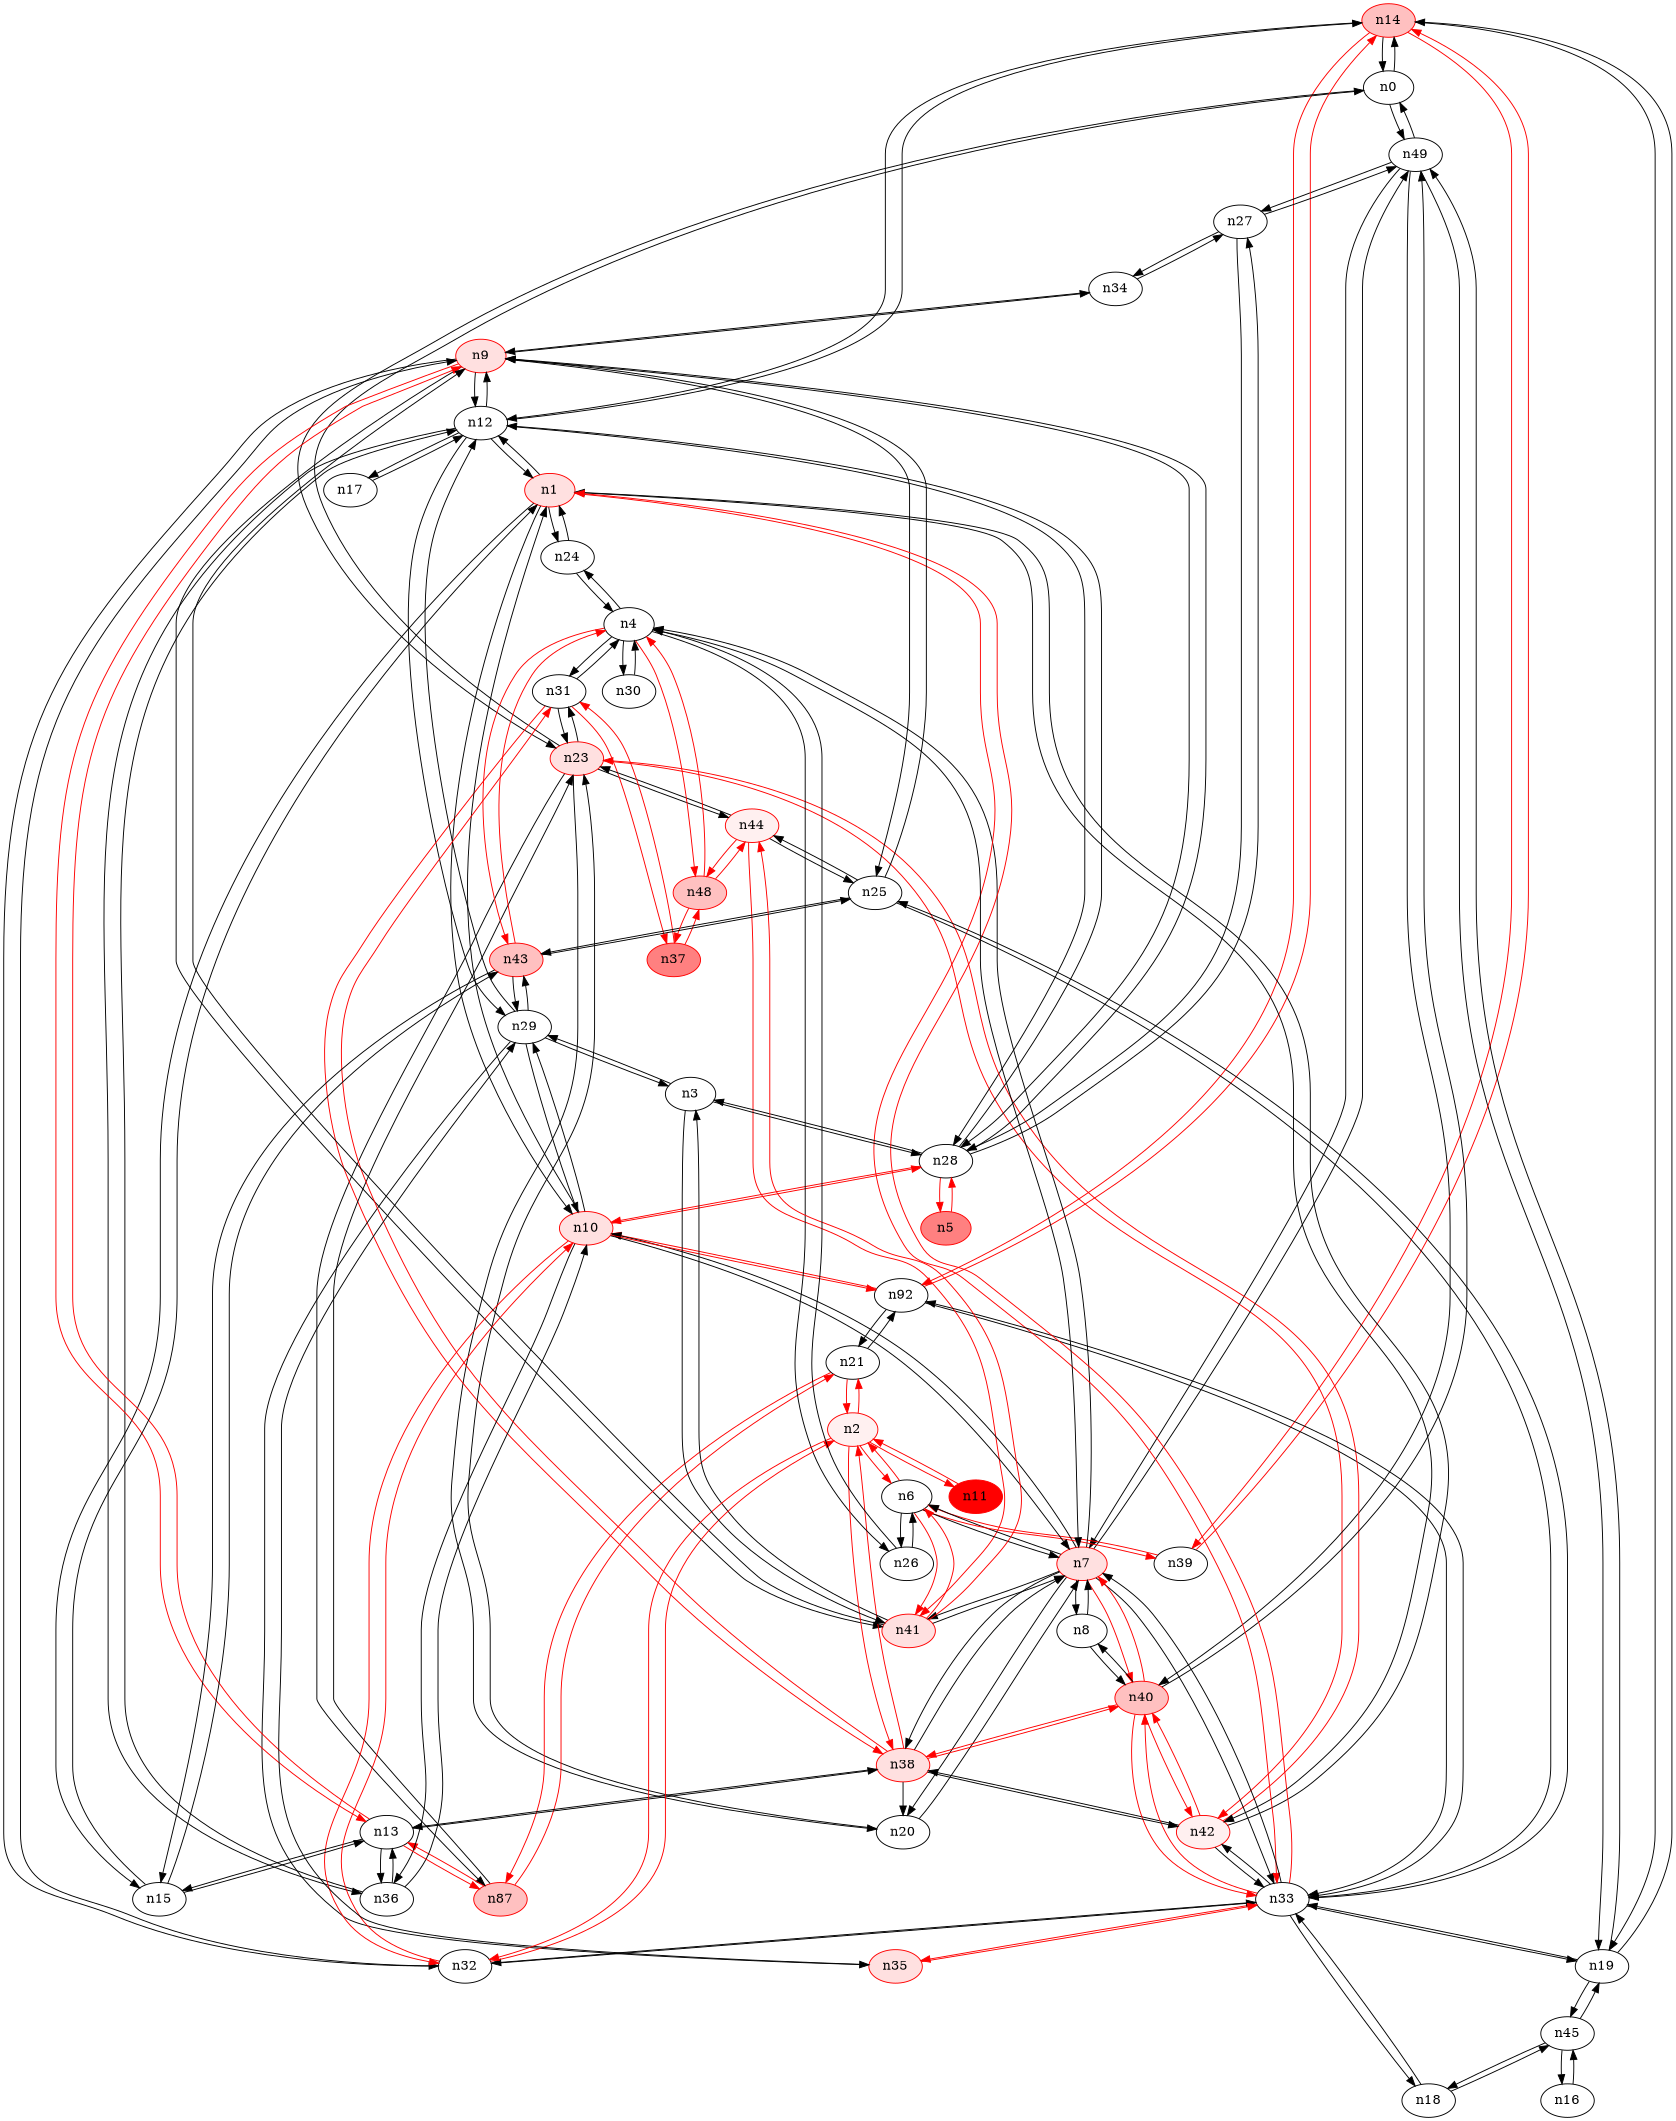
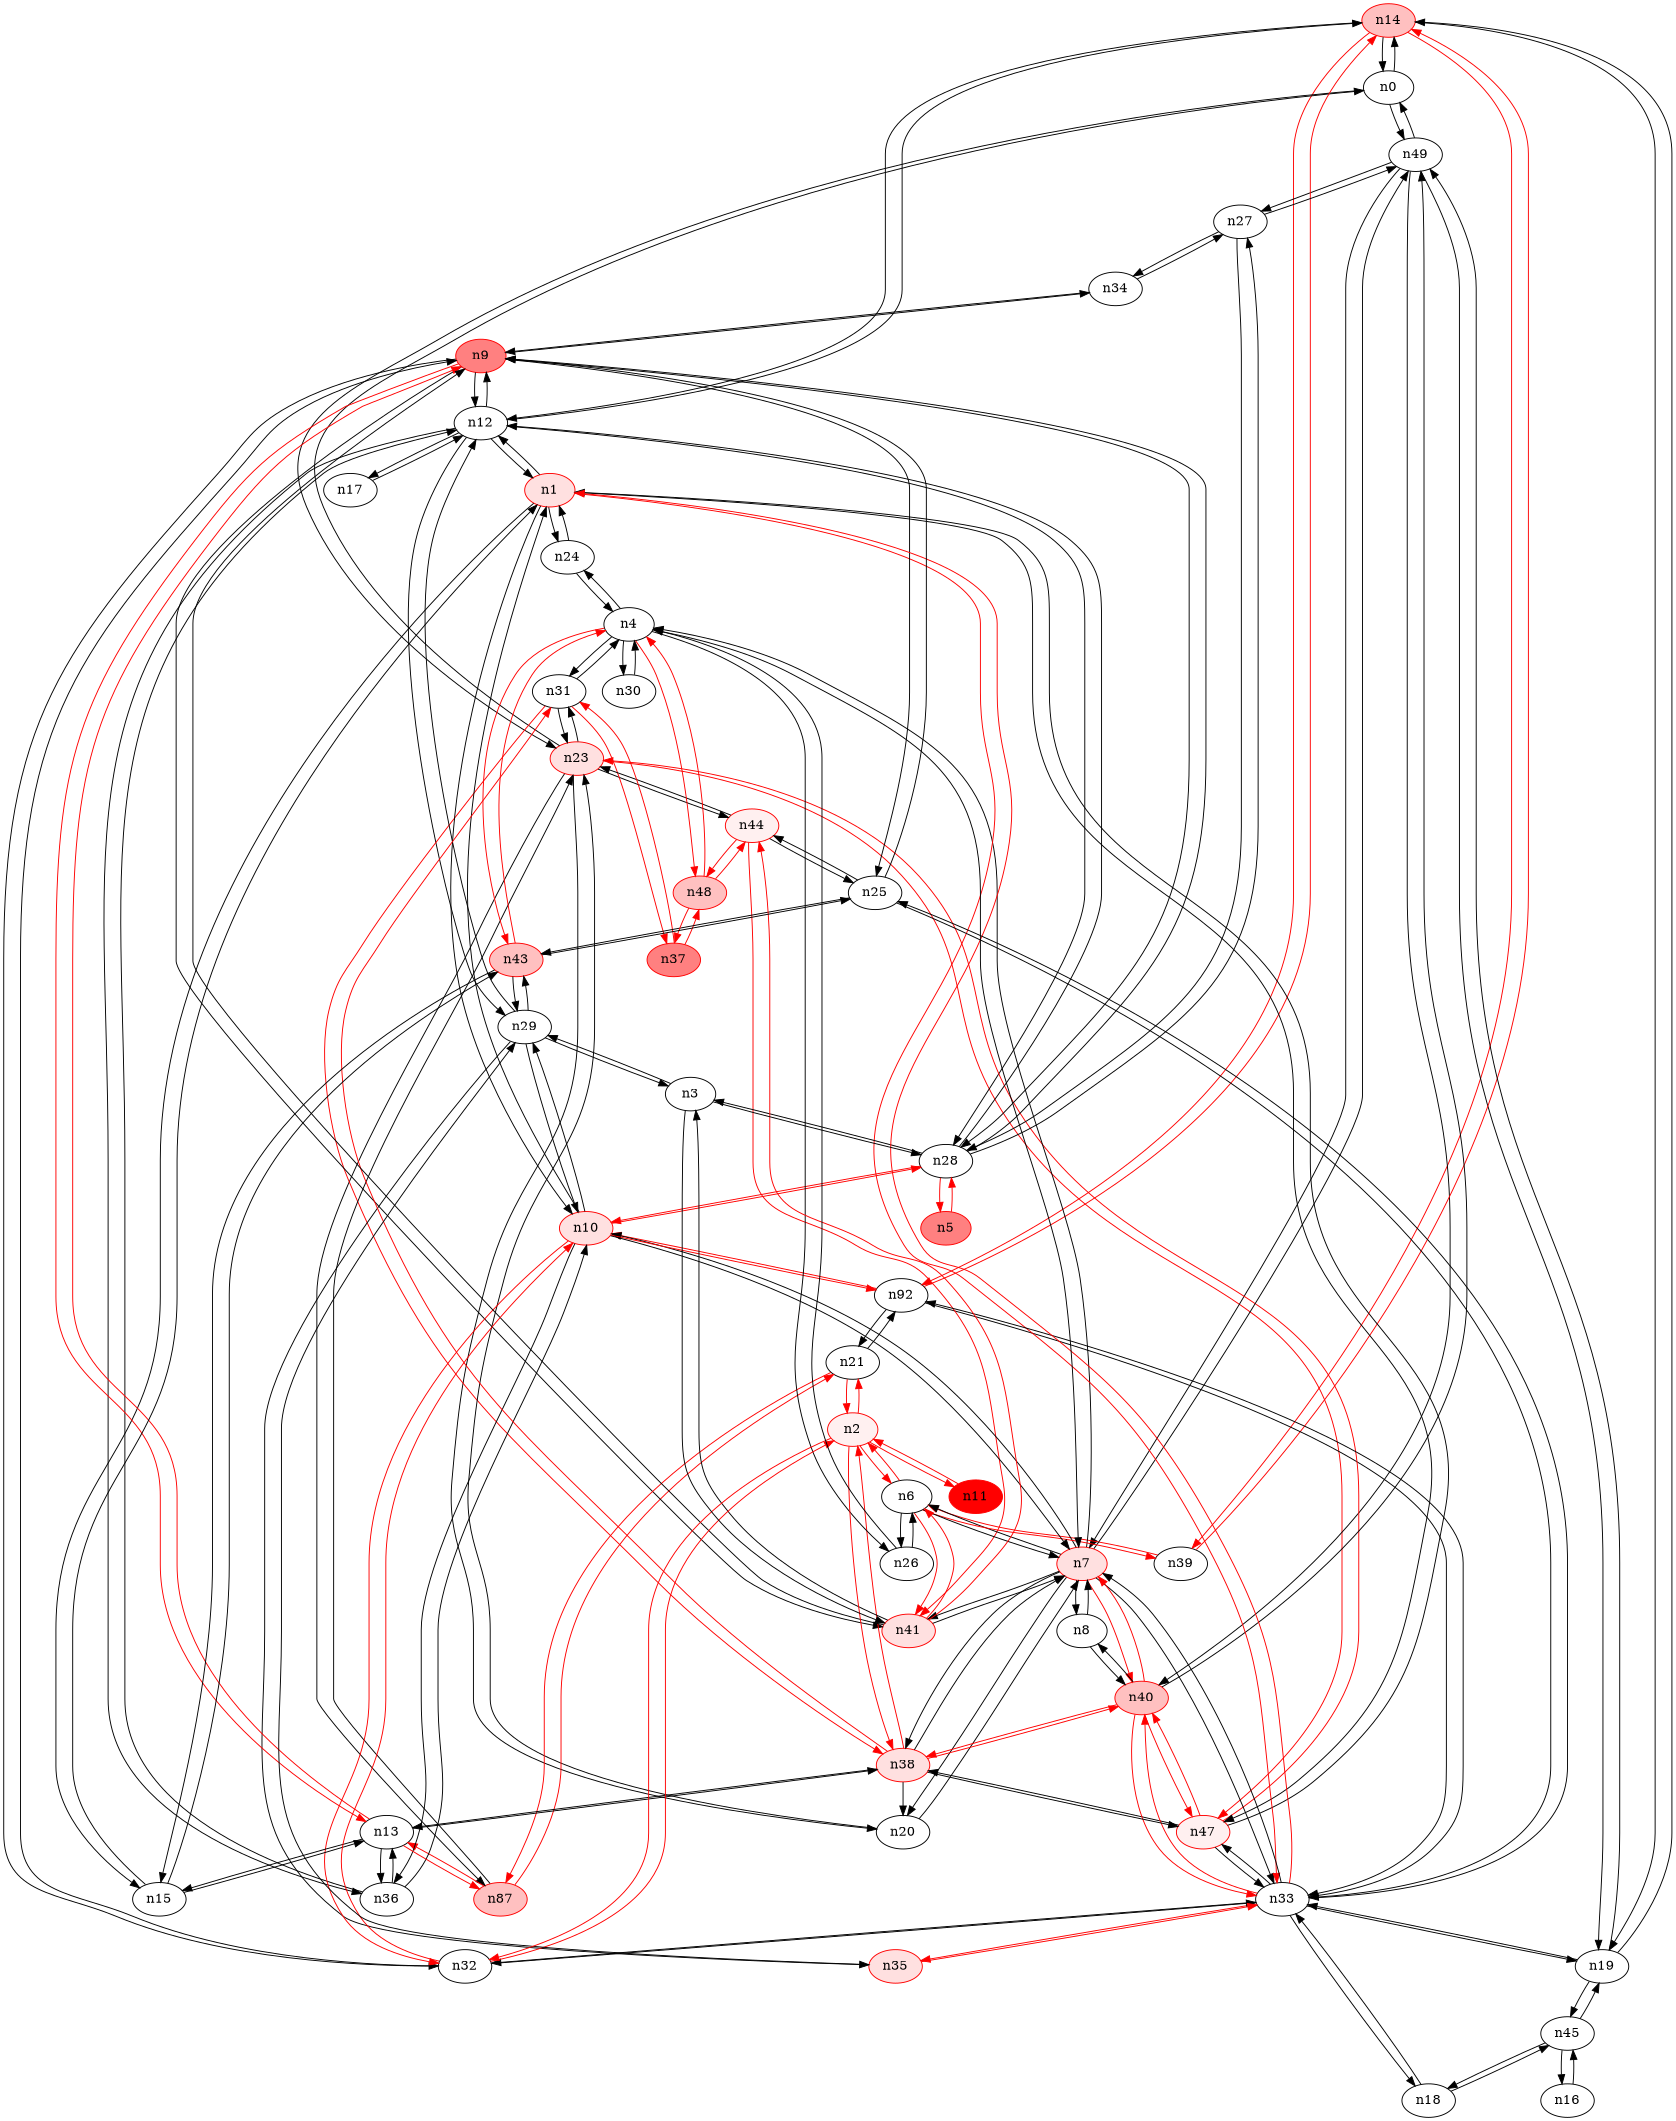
(481, 356) -> (481, 356)
(1203, 1832) -> (1203, 1832)
